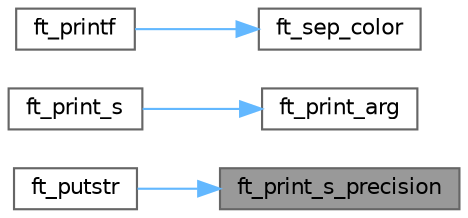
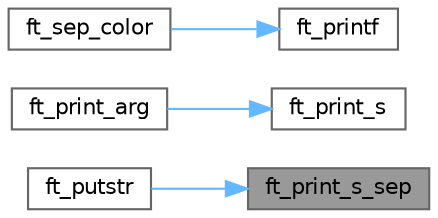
(186, 29) -> (214, 29)
(191, 109) -> (209, 109)
(340, 189) -> (339, 189)
